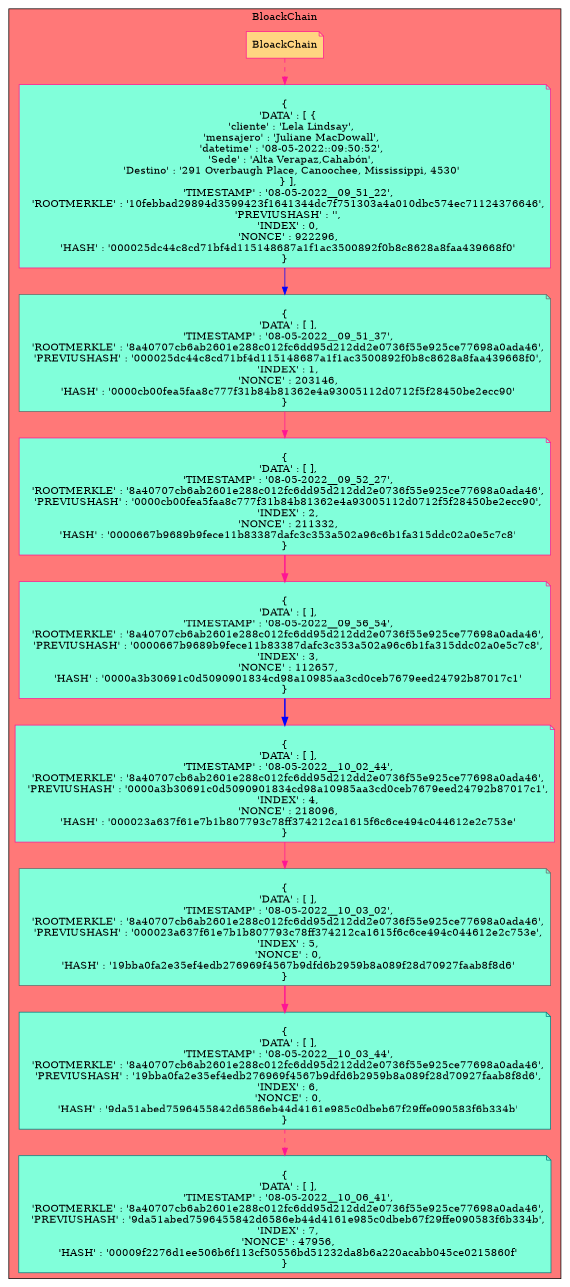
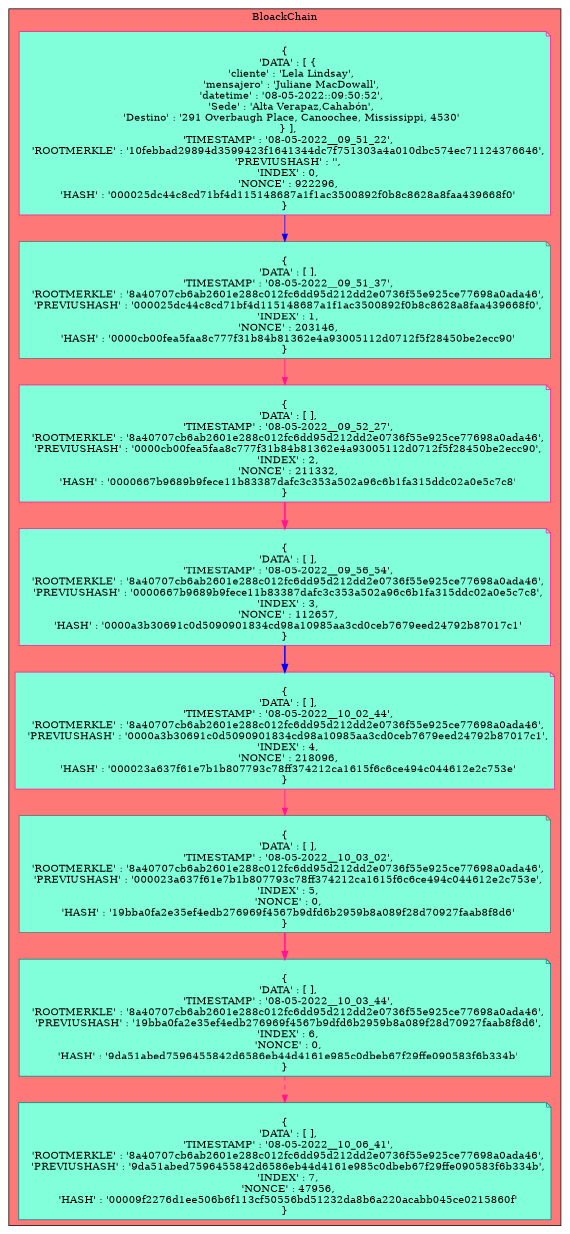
(285, 45) -> none
